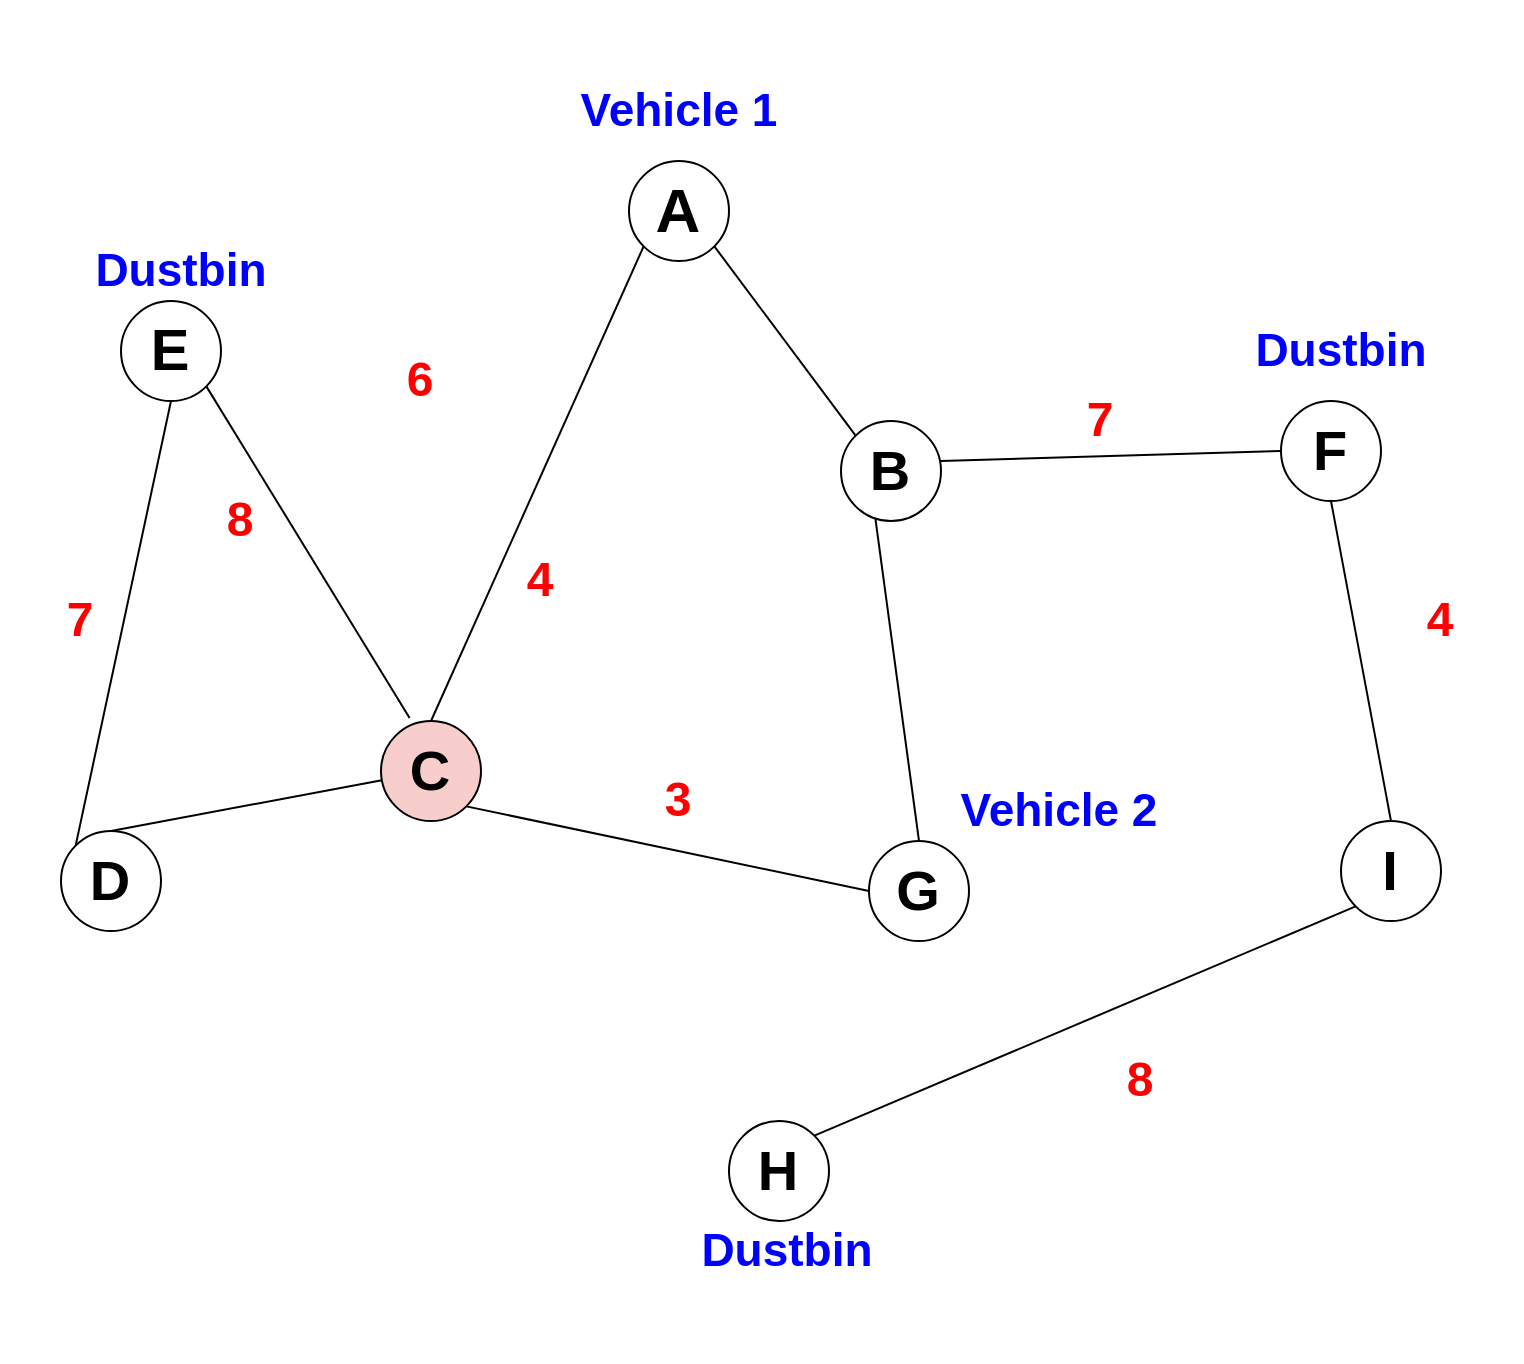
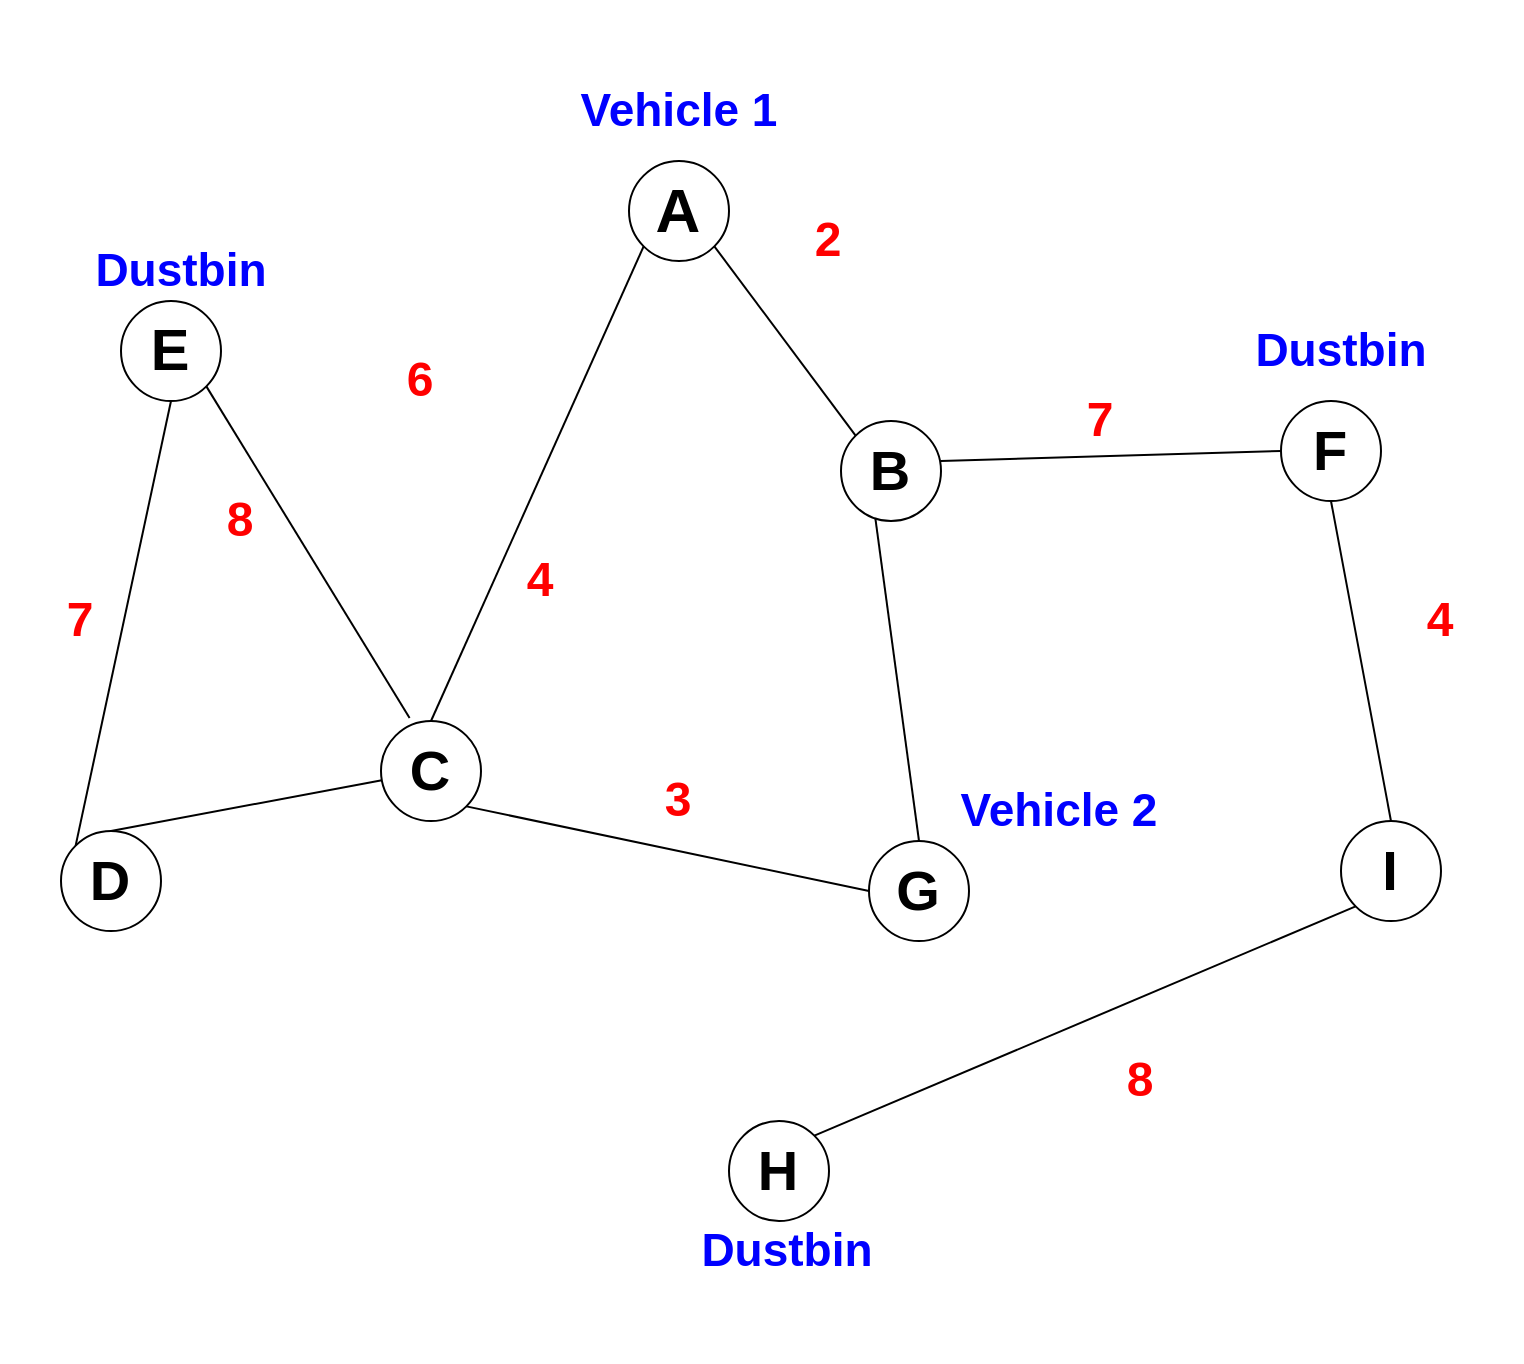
none -> (829, 241)
(431, 771) -> (431, 771)
